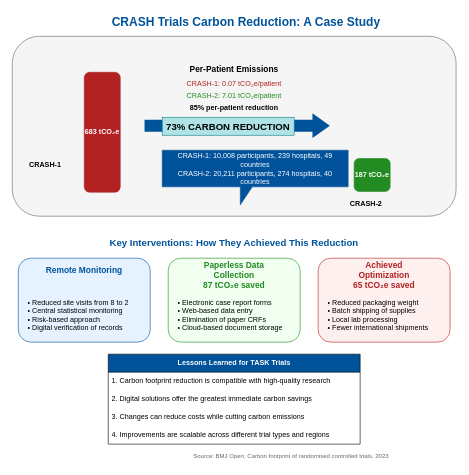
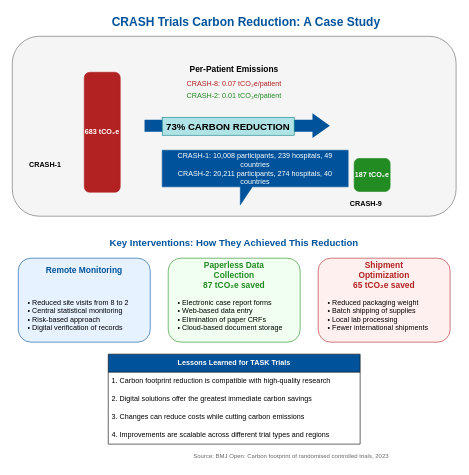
(234, 84) -> (234, 84)
(234, 96) -> (234, 96)
(234, 108) -> none
(366, 204) -> (366, 204)
(384, 270) -> (384, 270)
